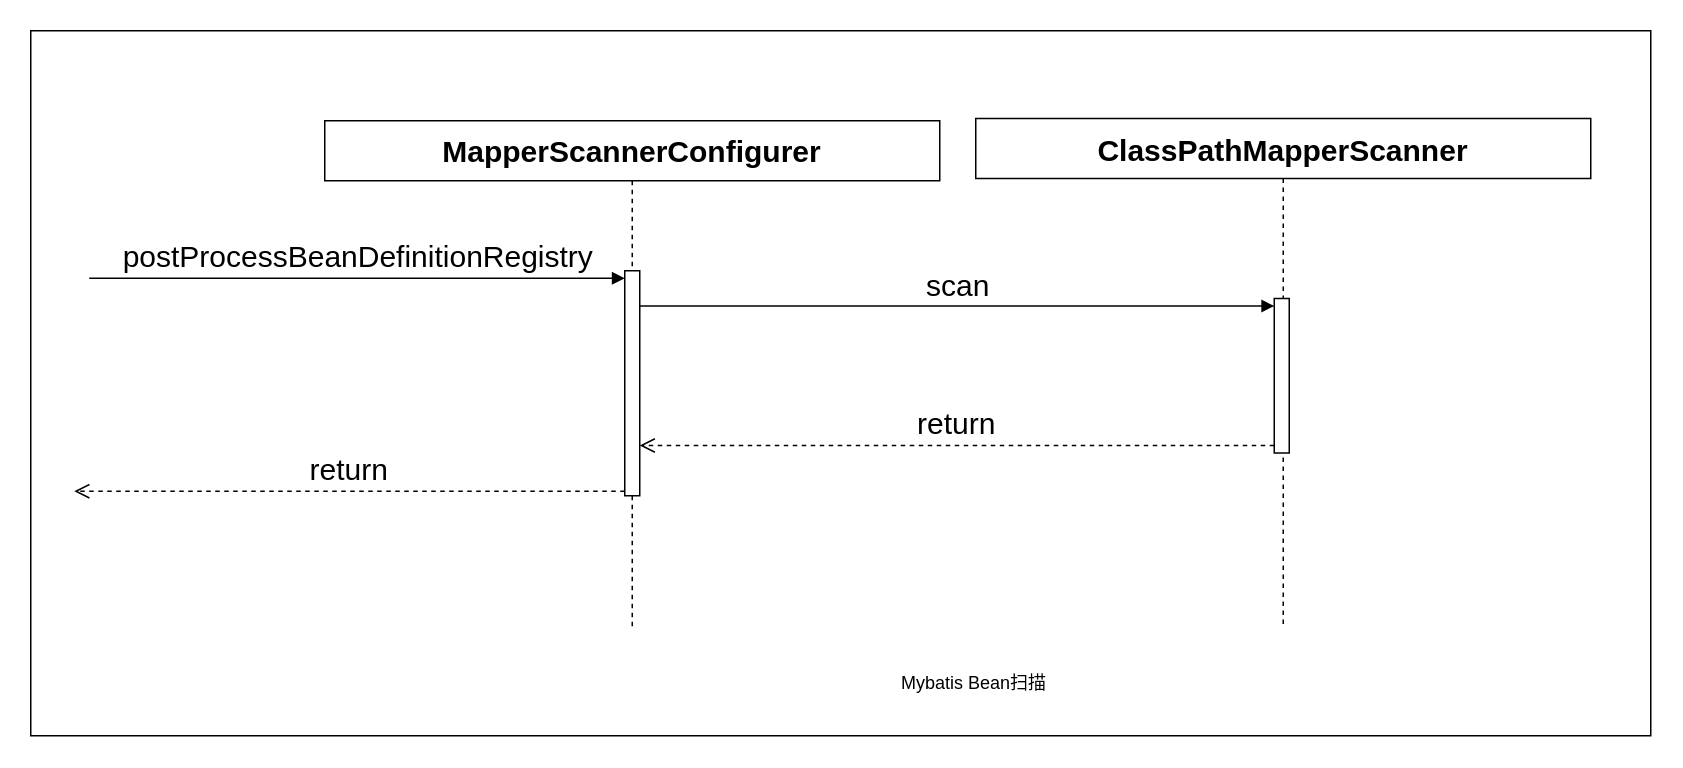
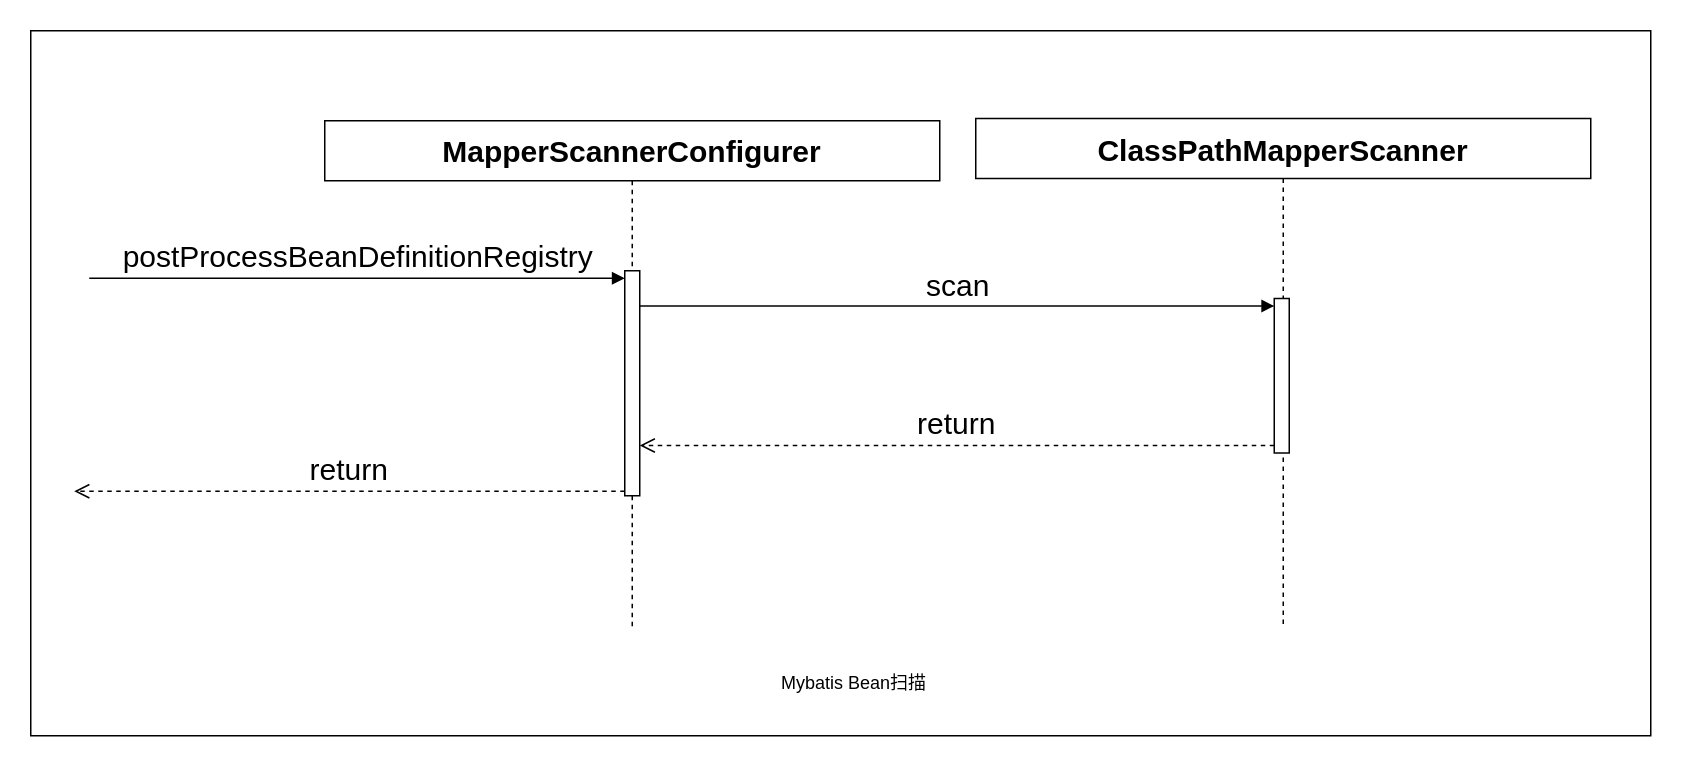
(974, 683) -> (854, 683)
